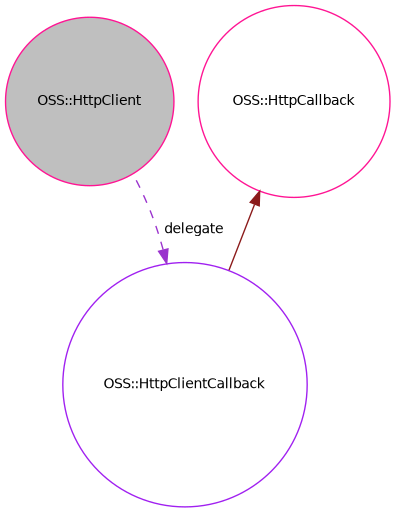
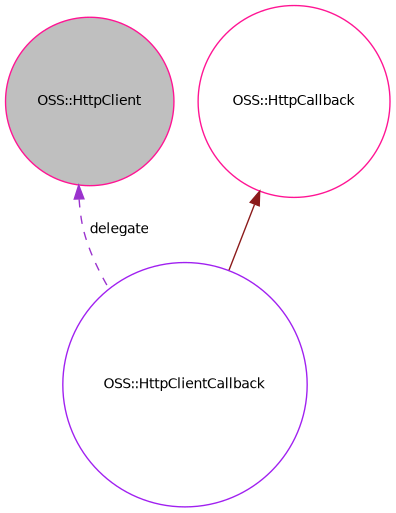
(150, 211) -> (88, 246)
